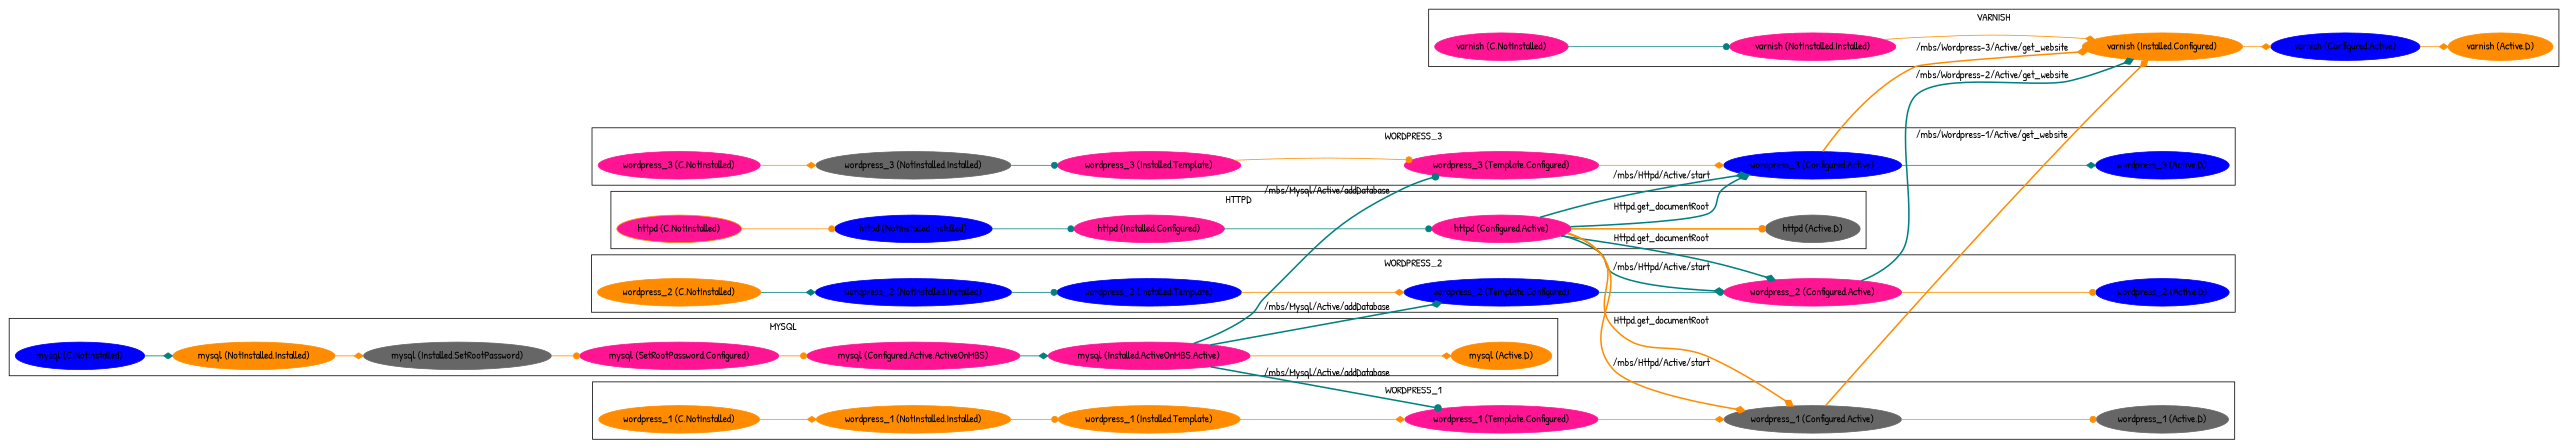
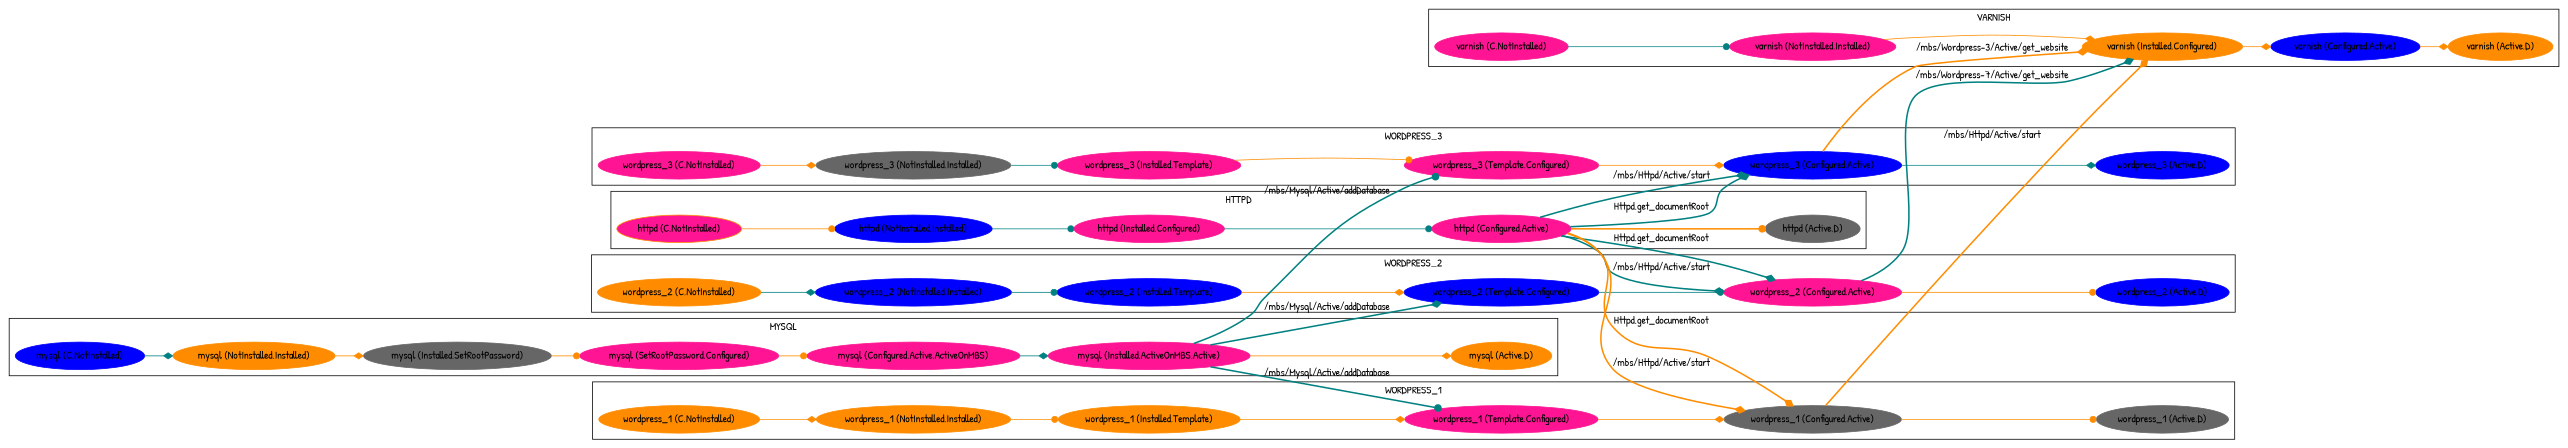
(1992, 75) -> (1992, 75)
(1992, 135) -> (1992, 135)
